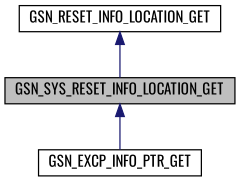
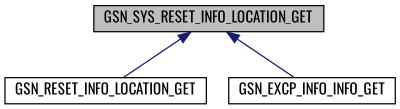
(120, 61) -> (152, 58)
(120, 163) -> (312, 91)
